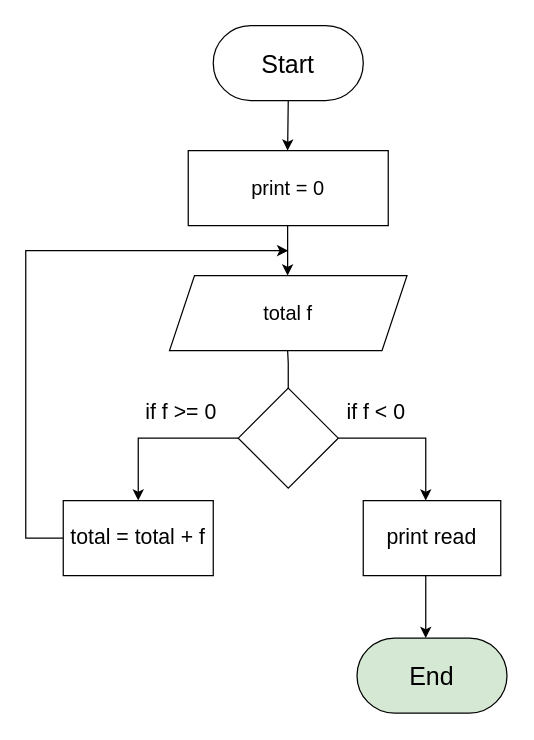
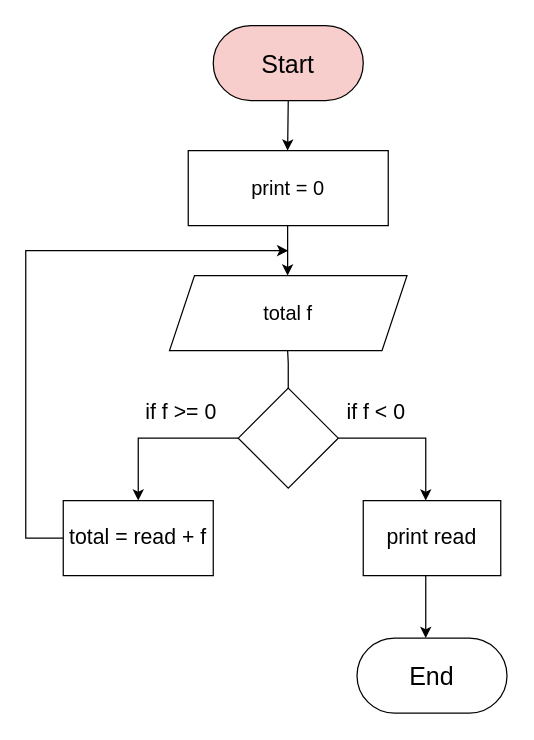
(288, 63) -> (288, 63)
(138, 538) -> (138, 538)
(432, 676) -> (432, 676)
